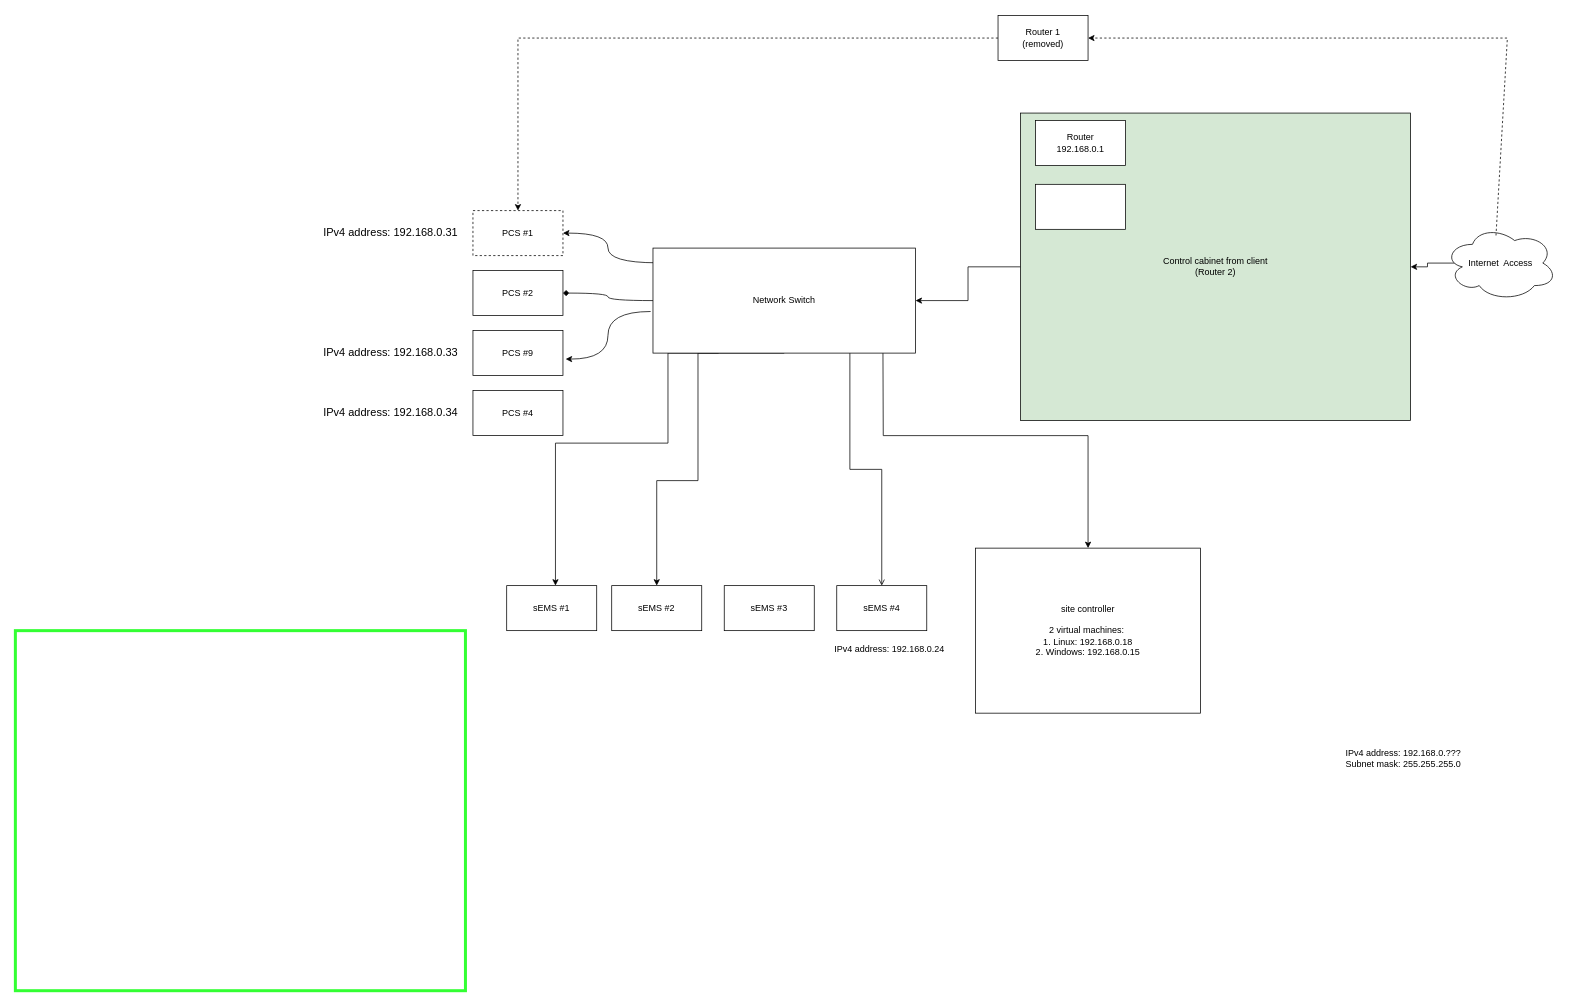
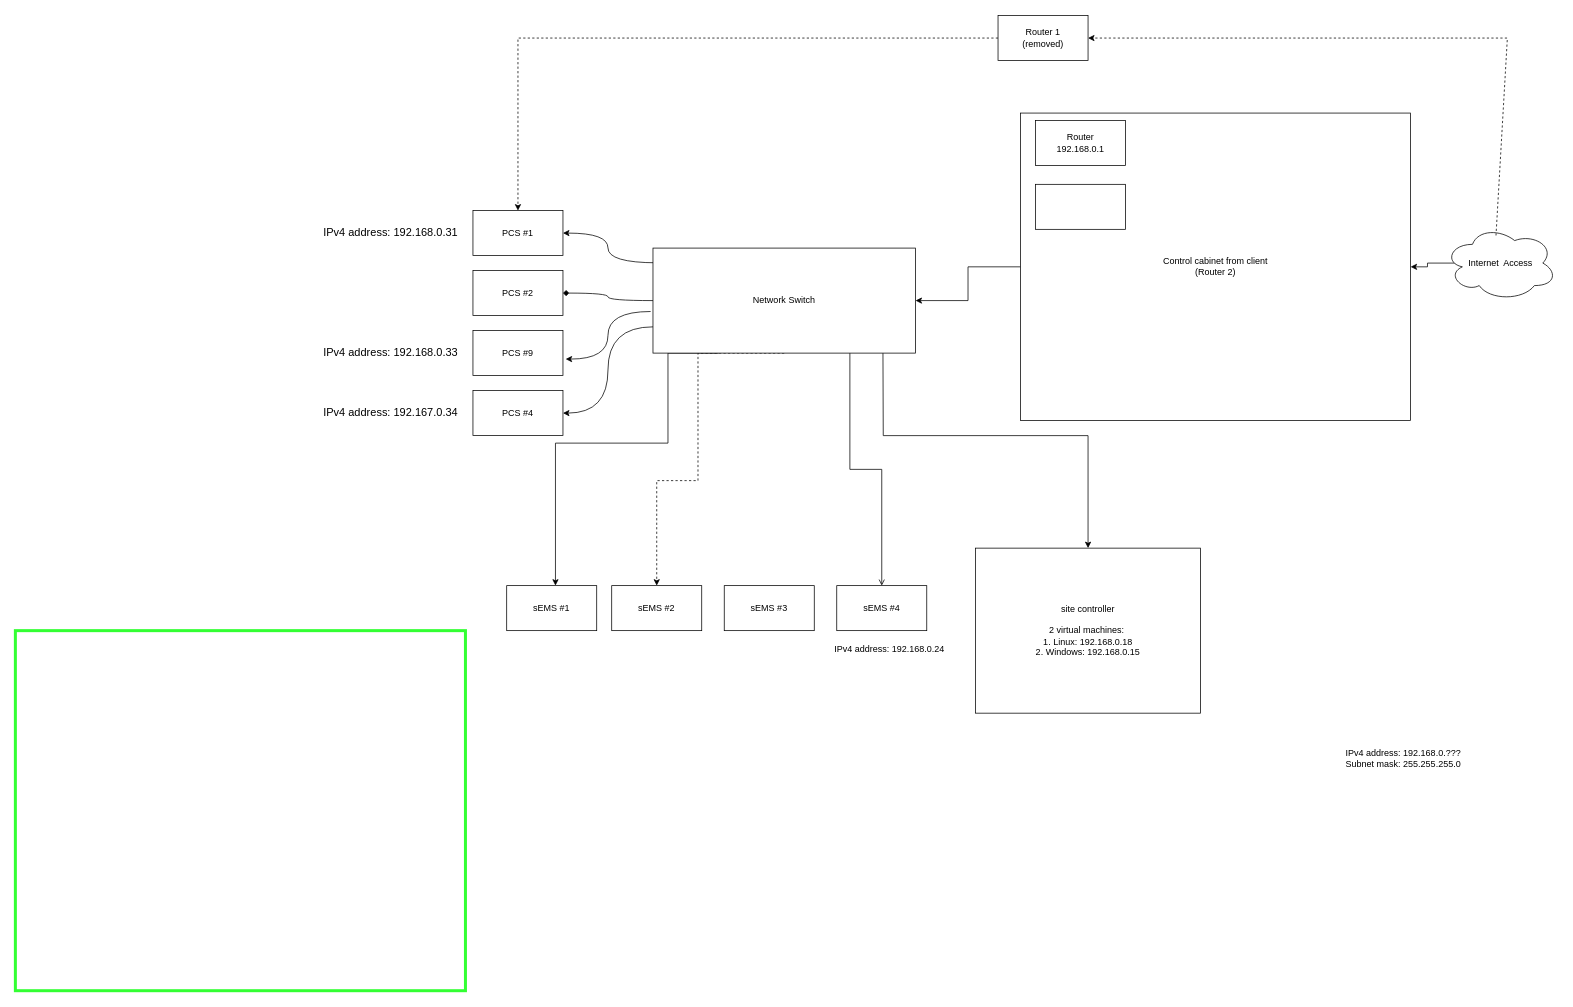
(518, 233) -> (518, 233)
(1215, 267) -> (1215, 267)
none -> (608, 368)
(391, 413) -> (391, 413)
(691, 480) -> (691, 480)
